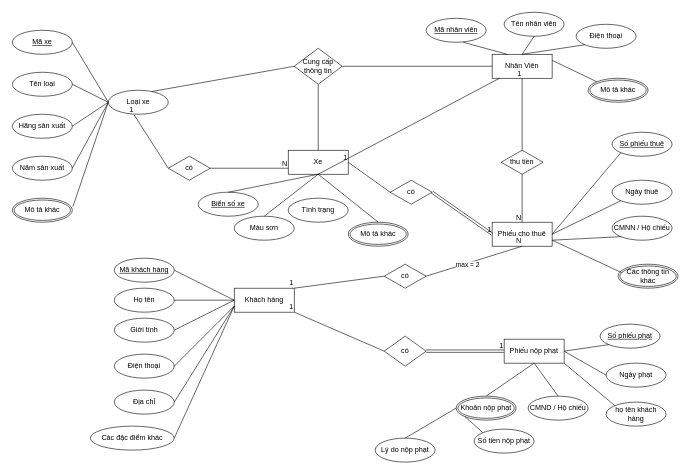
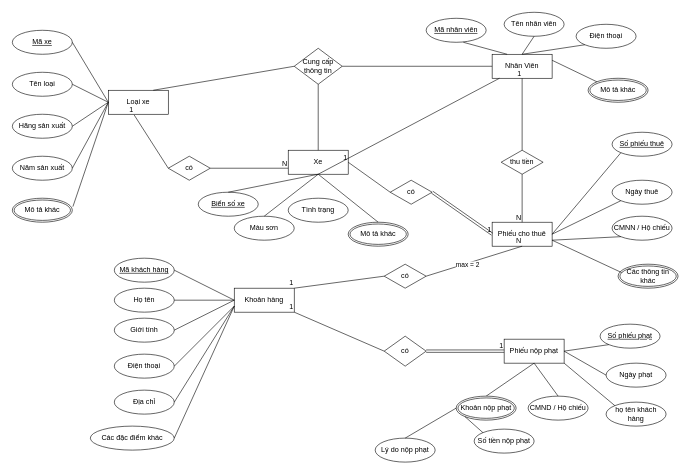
(138, 102) -> (138, 102)
(264, 300) -> (264, 300)
